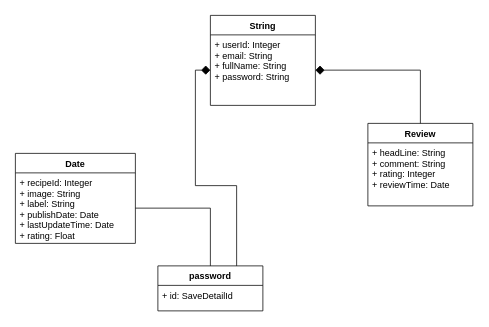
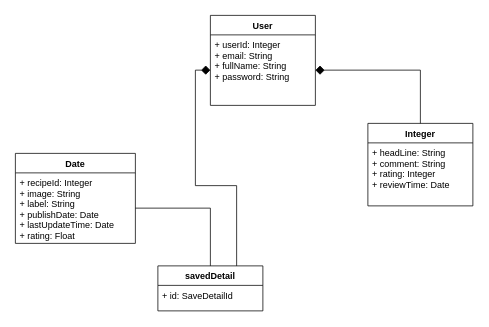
(263, 26) -> (263, 26)
(420, 134) -> (420, 134)
(210, 276) -> (210, 276)
